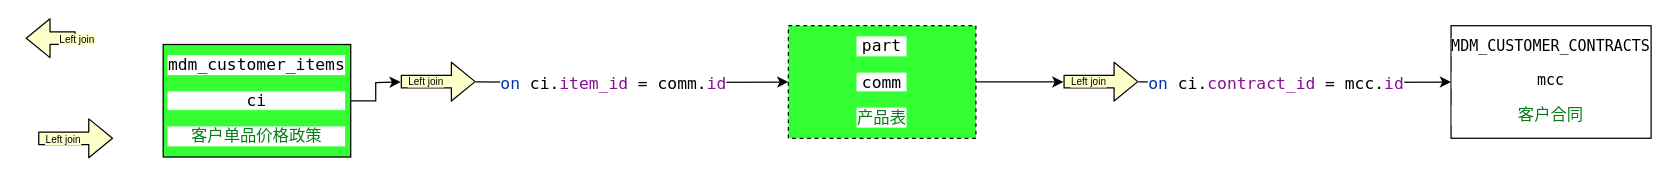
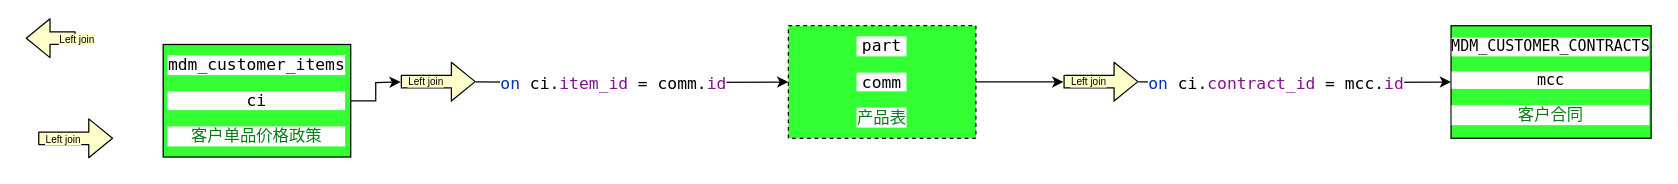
(1551, 82) -> (1551, 82)
